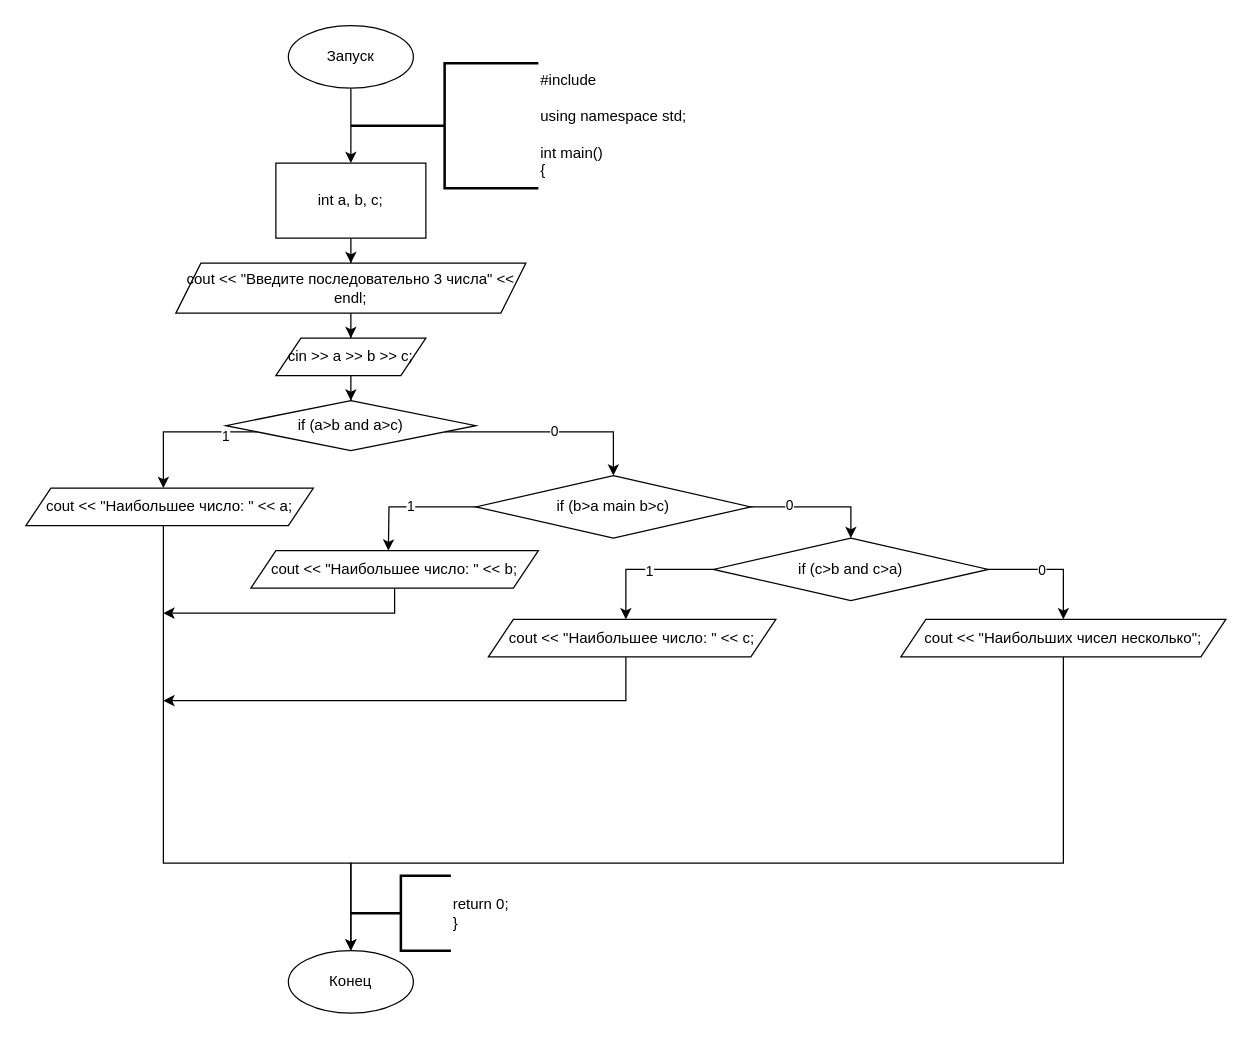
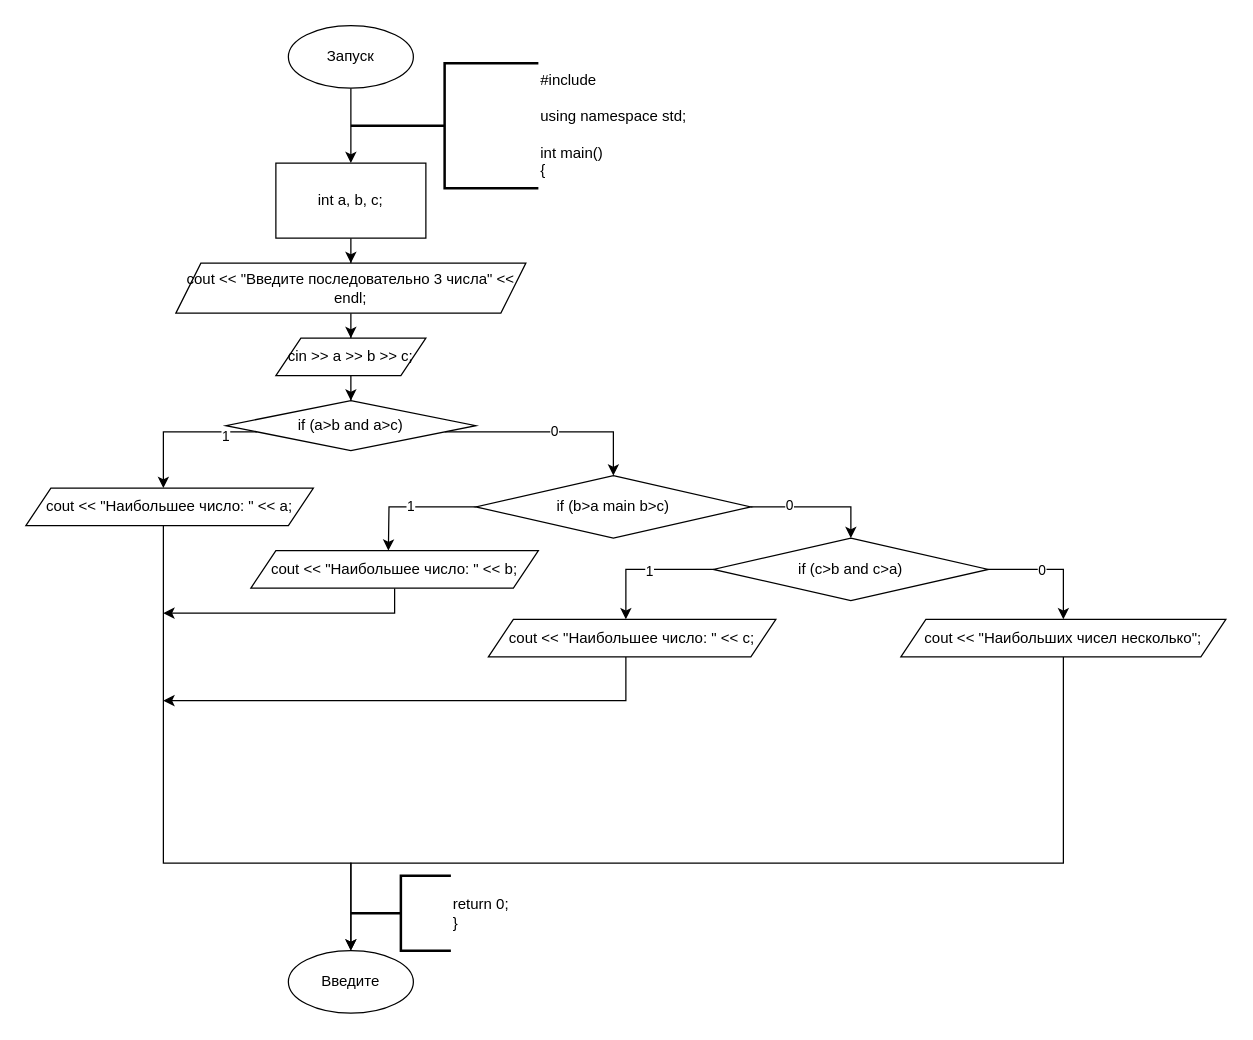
(351, 982) -> (351, 982)
